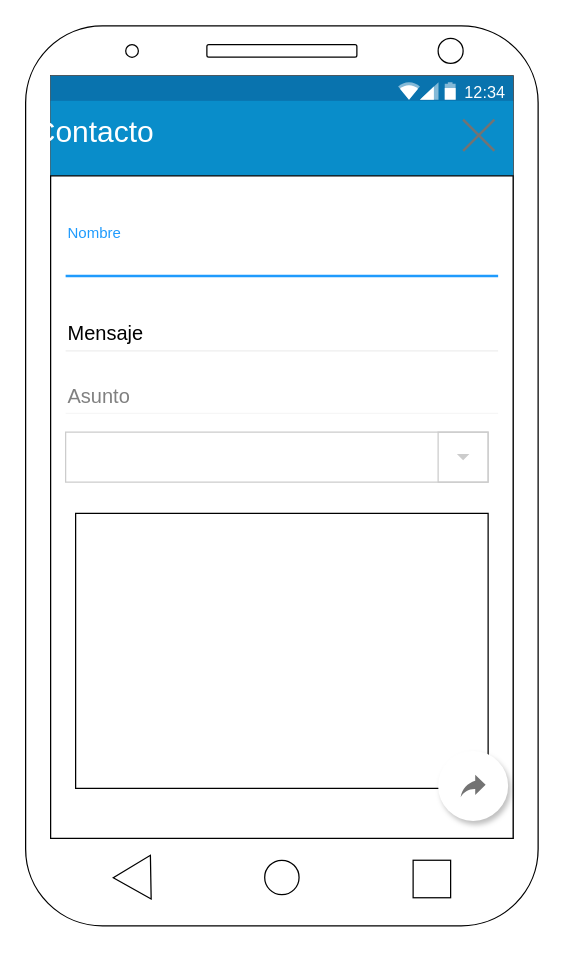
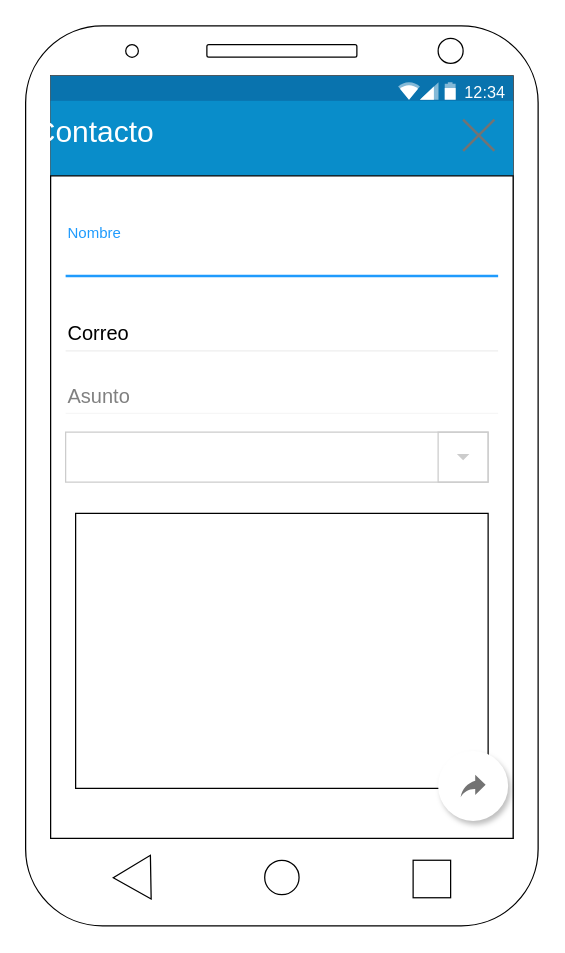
(107, 333) -> (101, 333)
